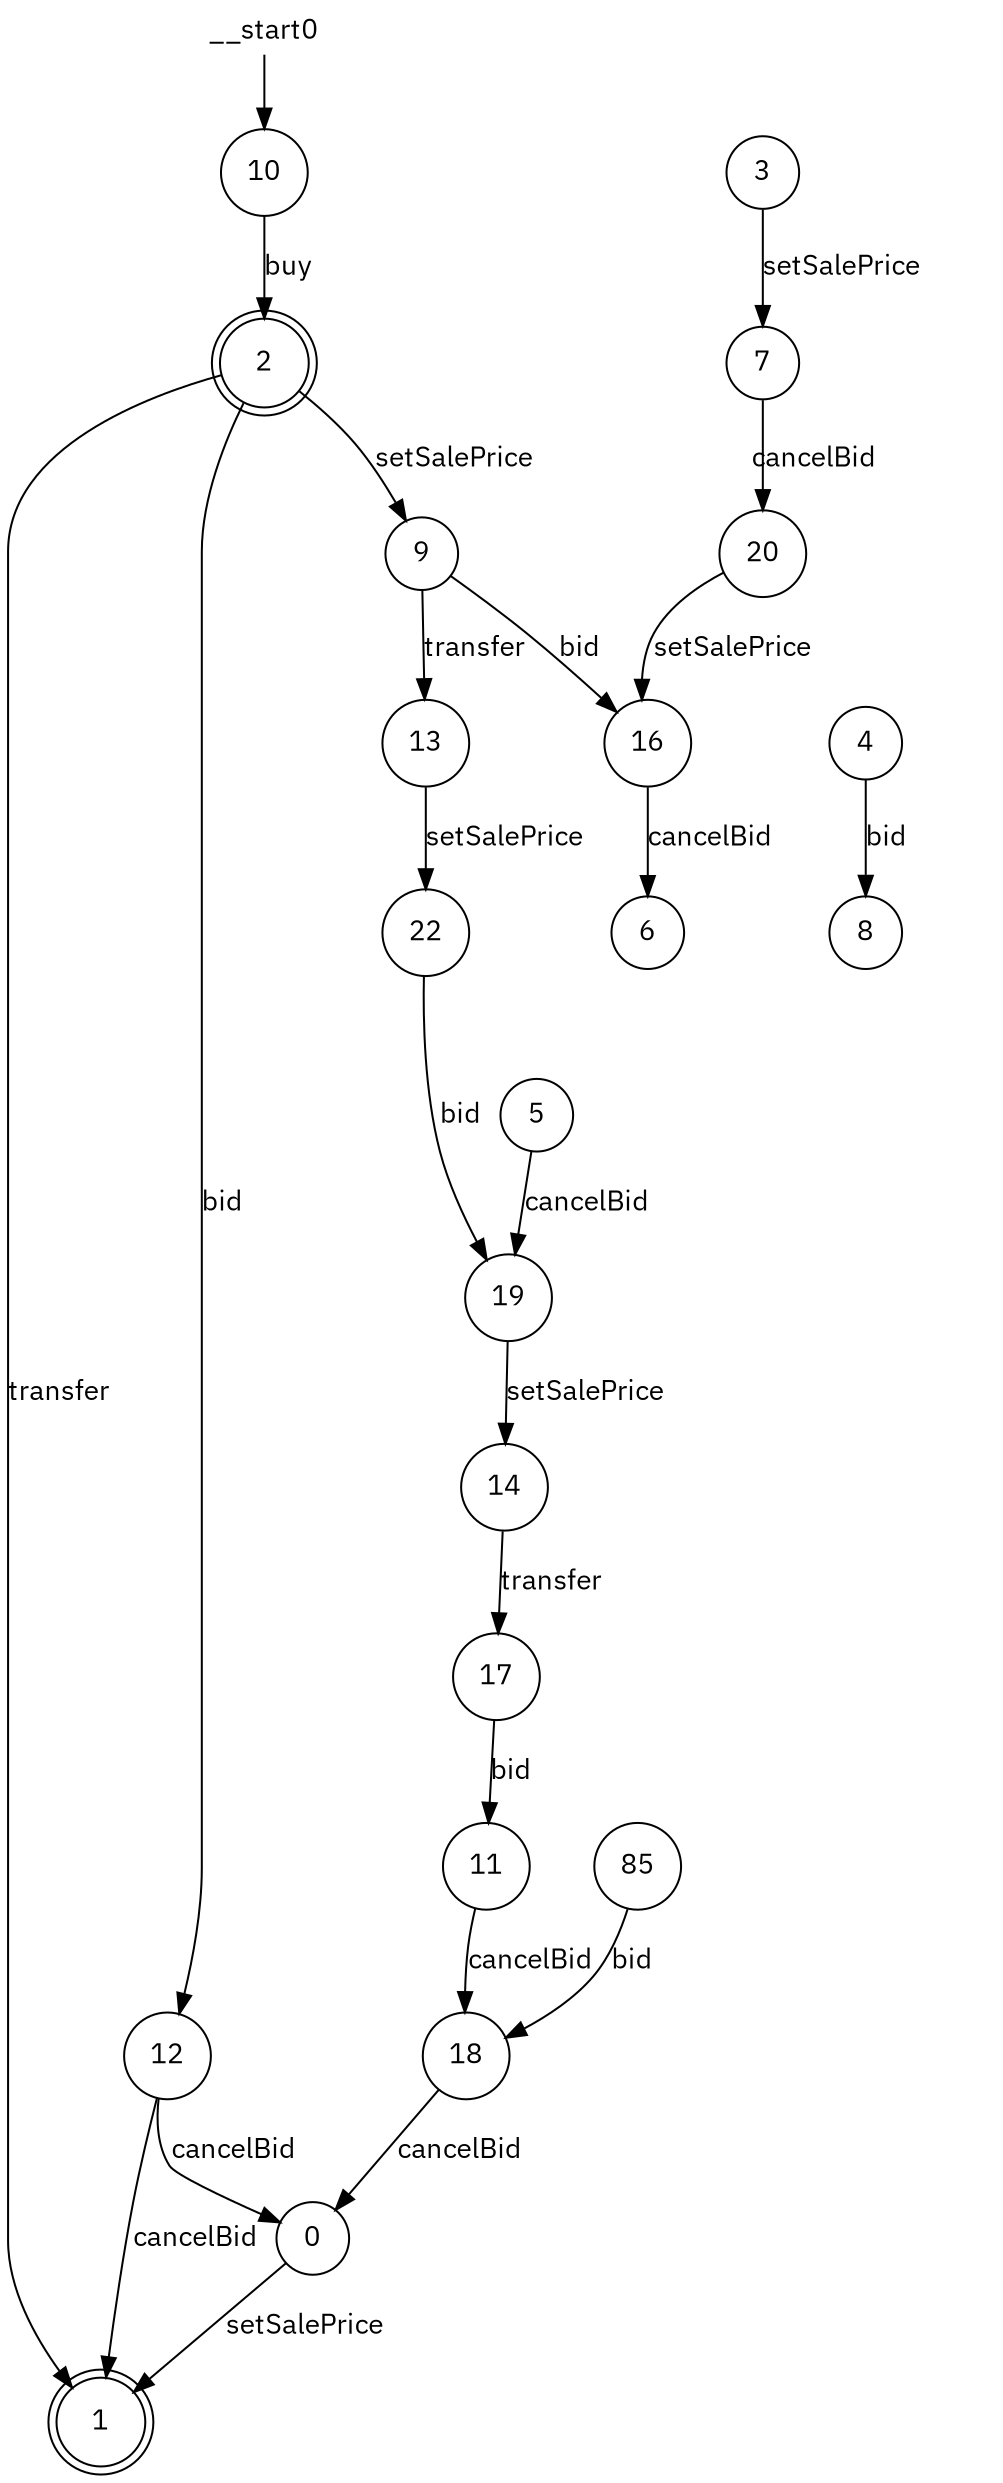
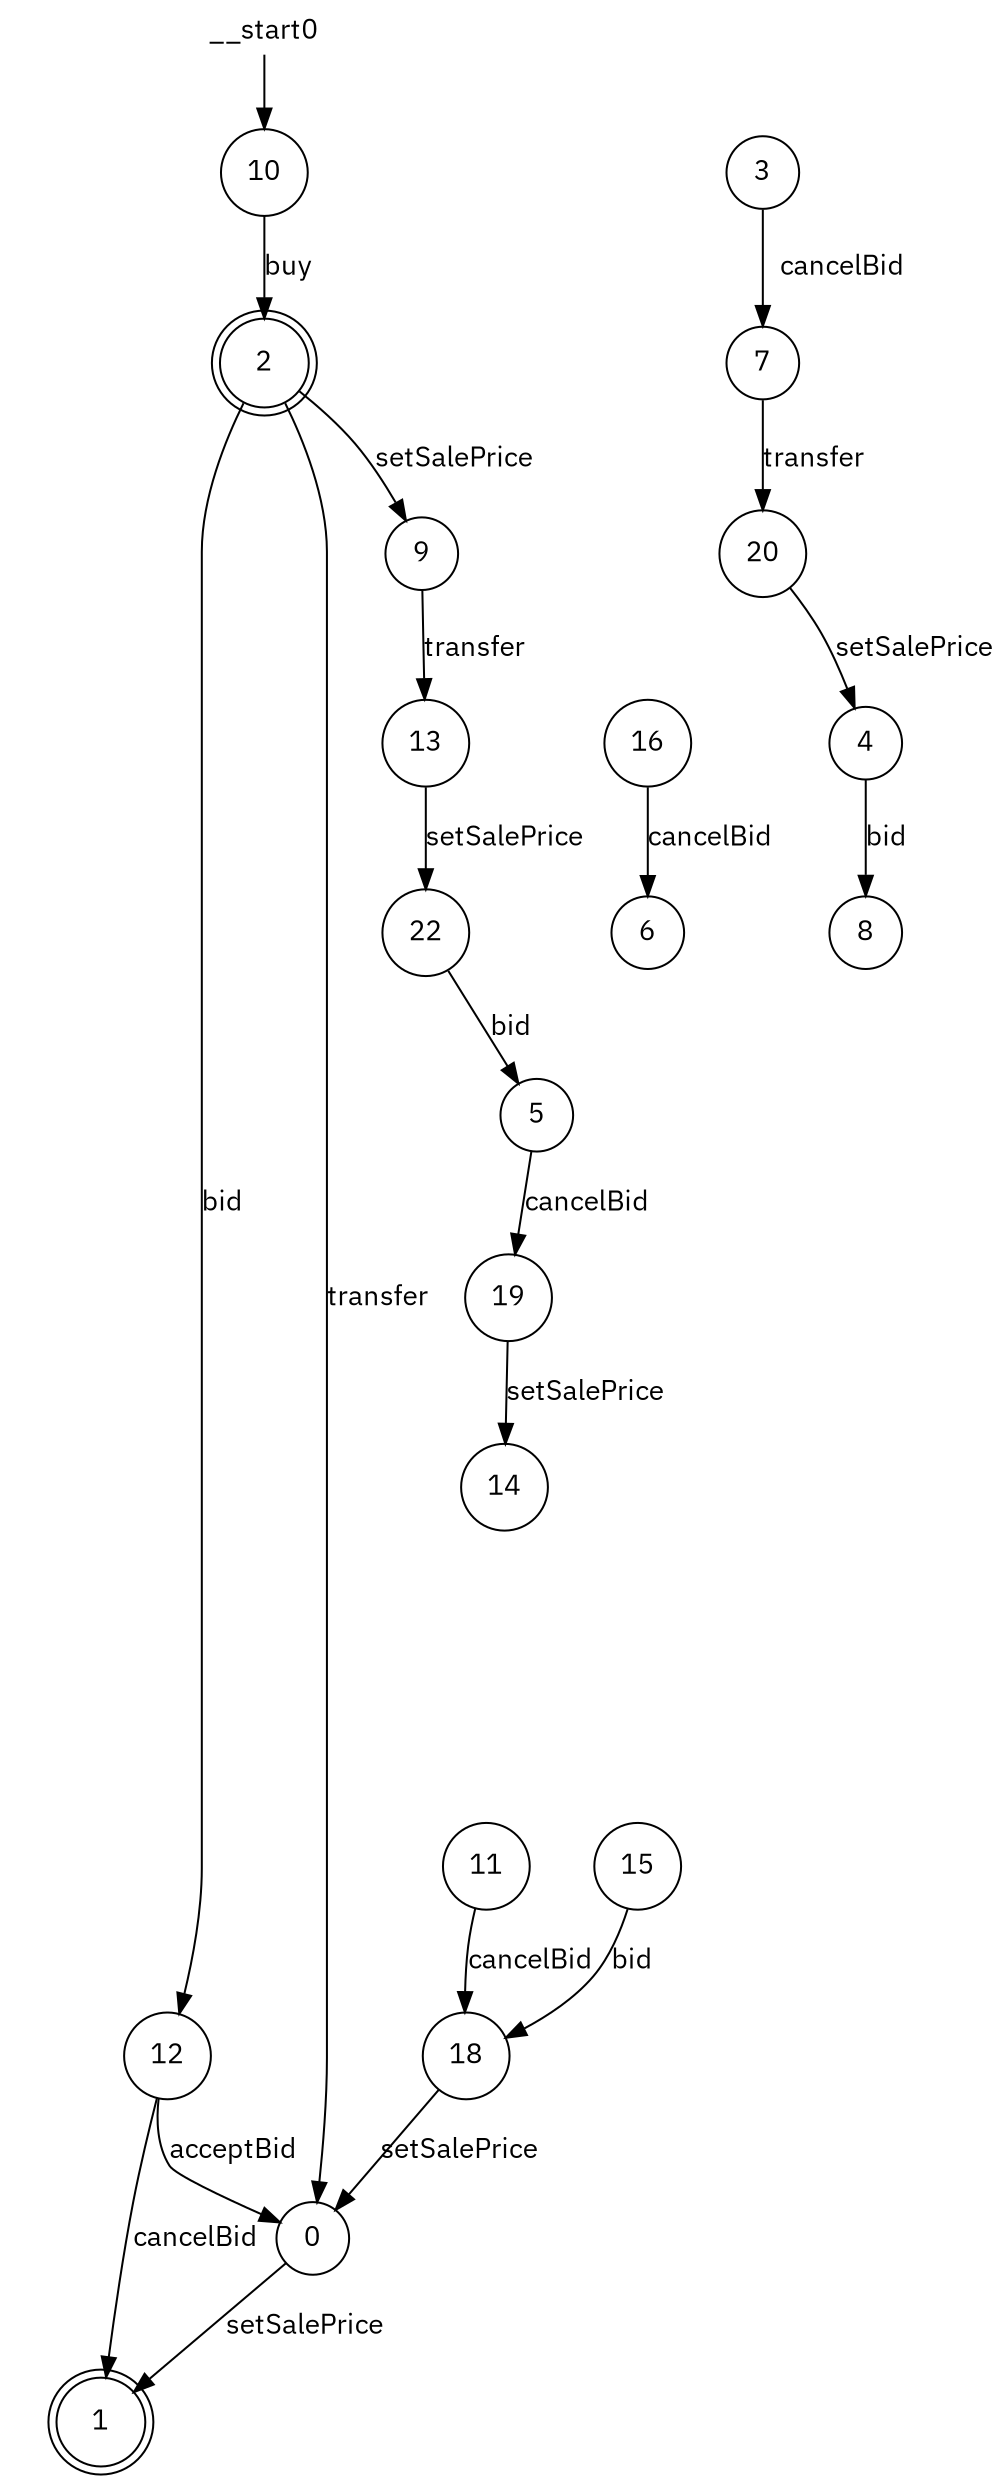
(843, 267) -> (843, 267)
(814, 459) -> (814, 459)
(667, 615) -> (823, 636)
(528, 635) -> none
(432, 1113) -> (478, 1019)
(8, 1319) -> (327, 1289)
(496, 1677) -> none
(638, 1866) -> (638, 1866)
(234, 2151) -> (234, 2151)
(460, 2151) -> (460, 2151)
